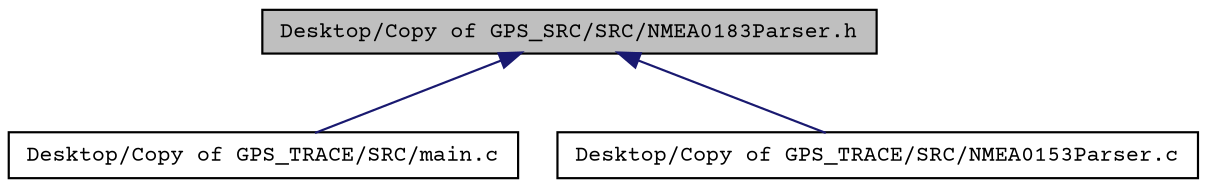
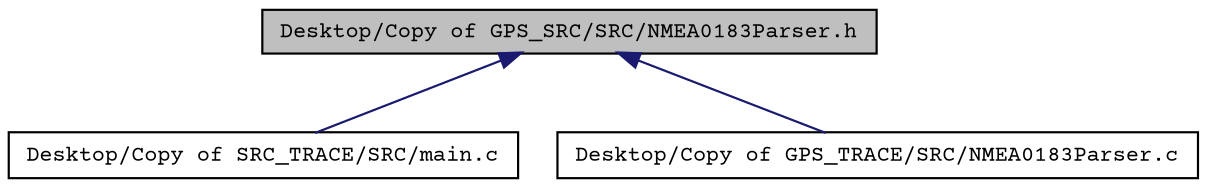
(263, 155) -> (263, 155)
(878, 155) -> (878, 155)
